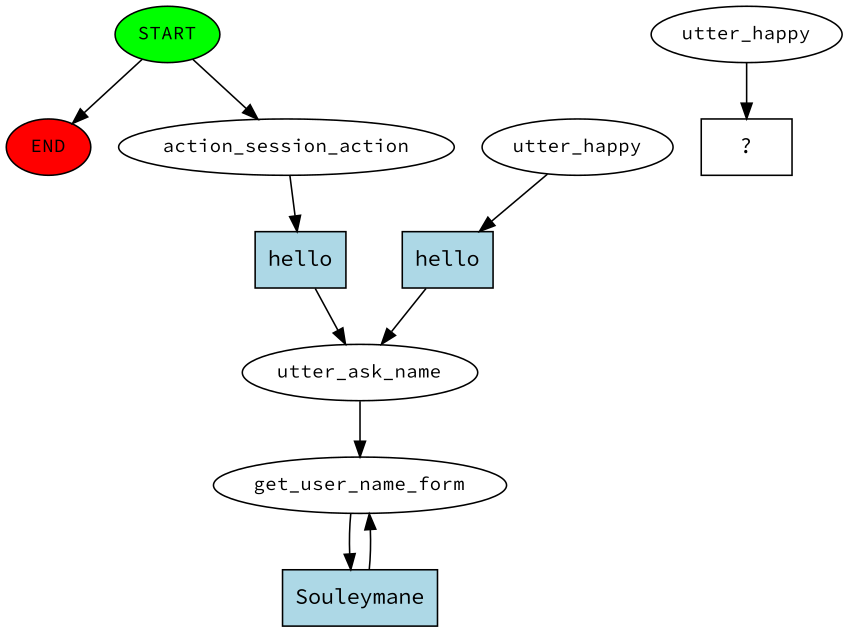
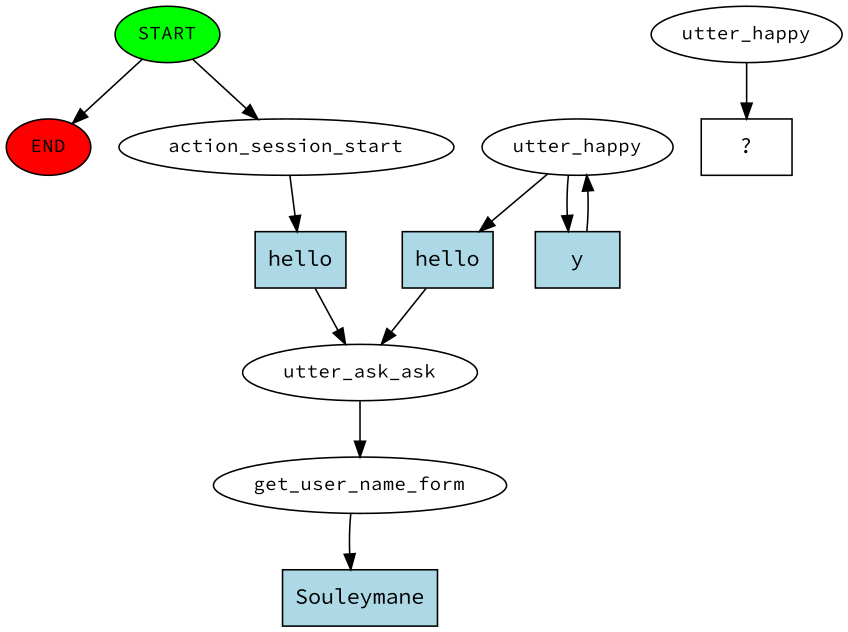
(286, 147) -> (286, 147)
none -> (578, 260)
(360, 373) -> (360, 373)
(370, 550) -> none
